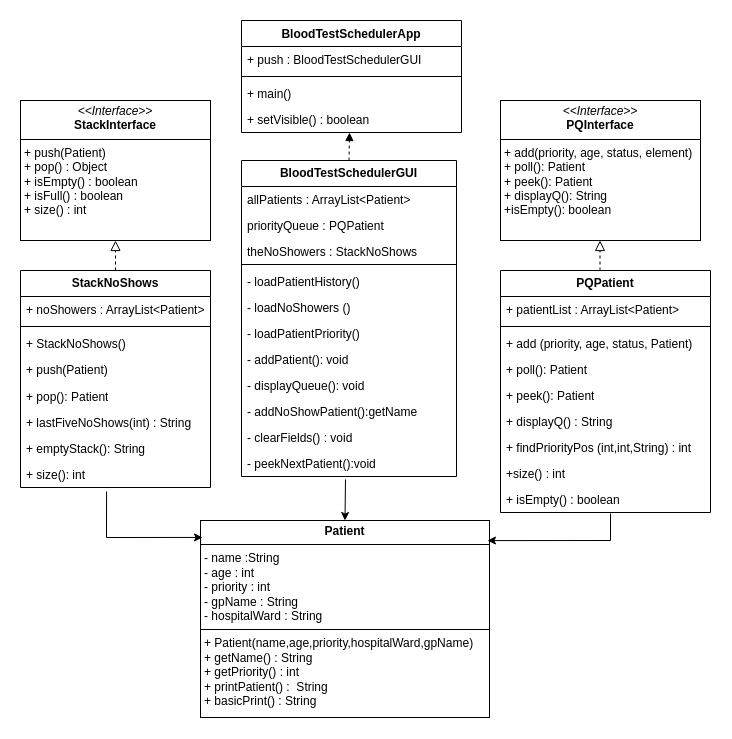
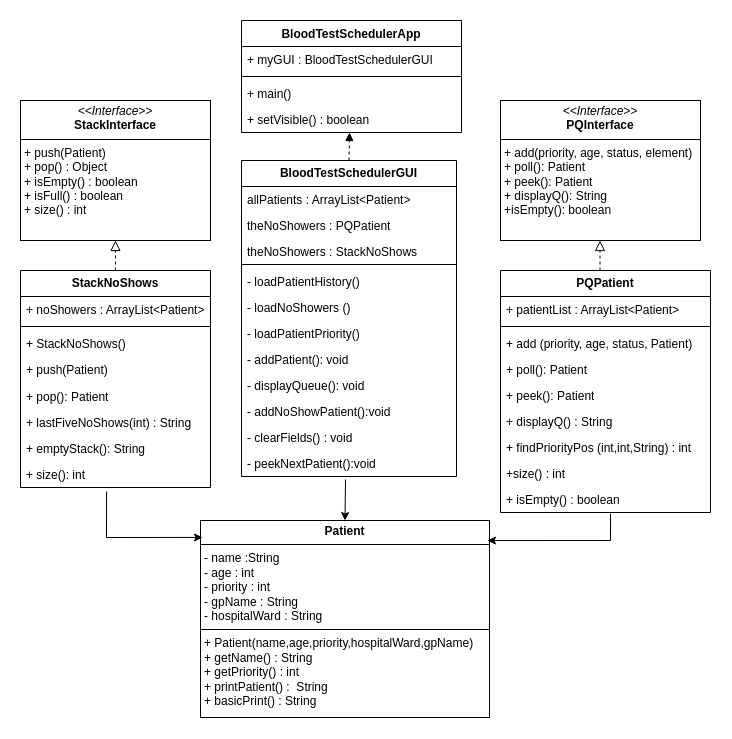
(339, 61) -> (342, 61)
(322, 227) -> (322, 227)
(337, 413) -> (325, 413)
